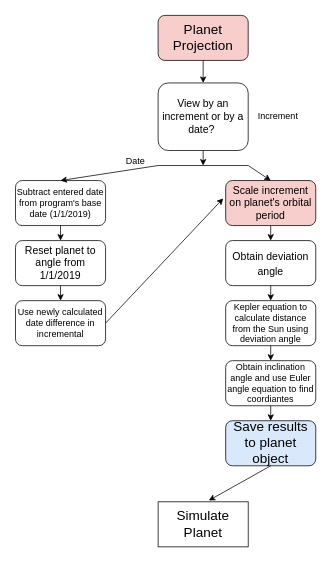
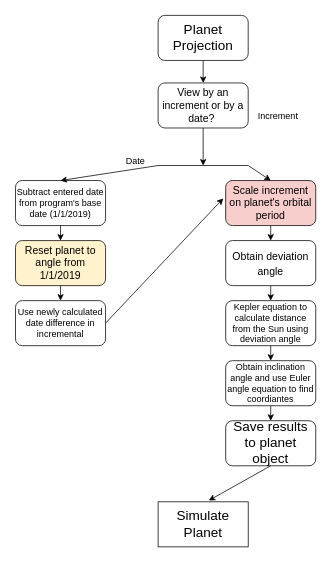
(203, 38) -> (203, 38)
(203, 117) -> (203, 105)
(60, 263) -> (60, 263)
(270, 443) -> (270, 443)
